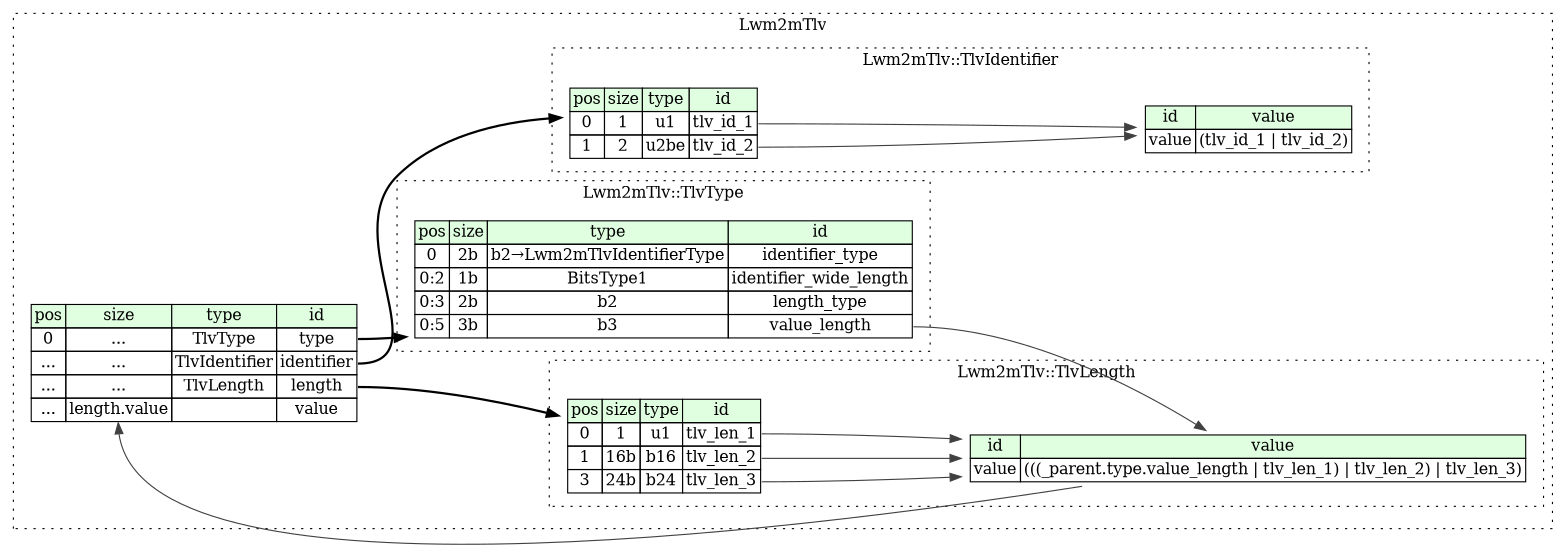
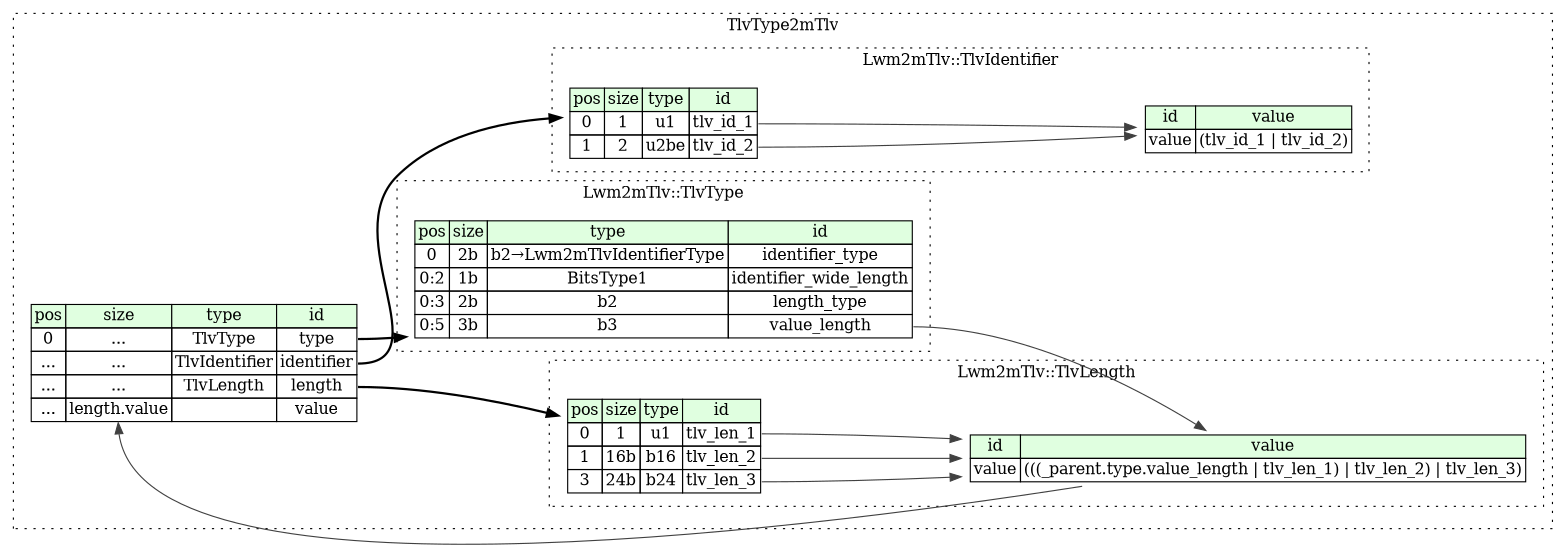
(783, 26) -> (783, 26)
